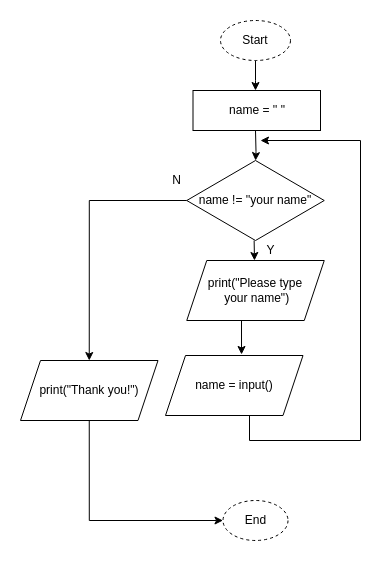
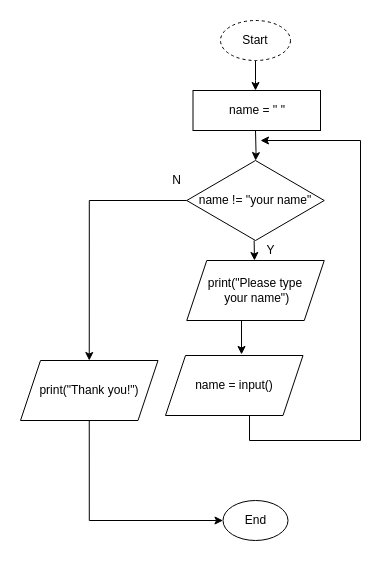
(256, 521) -> (256, 521)
